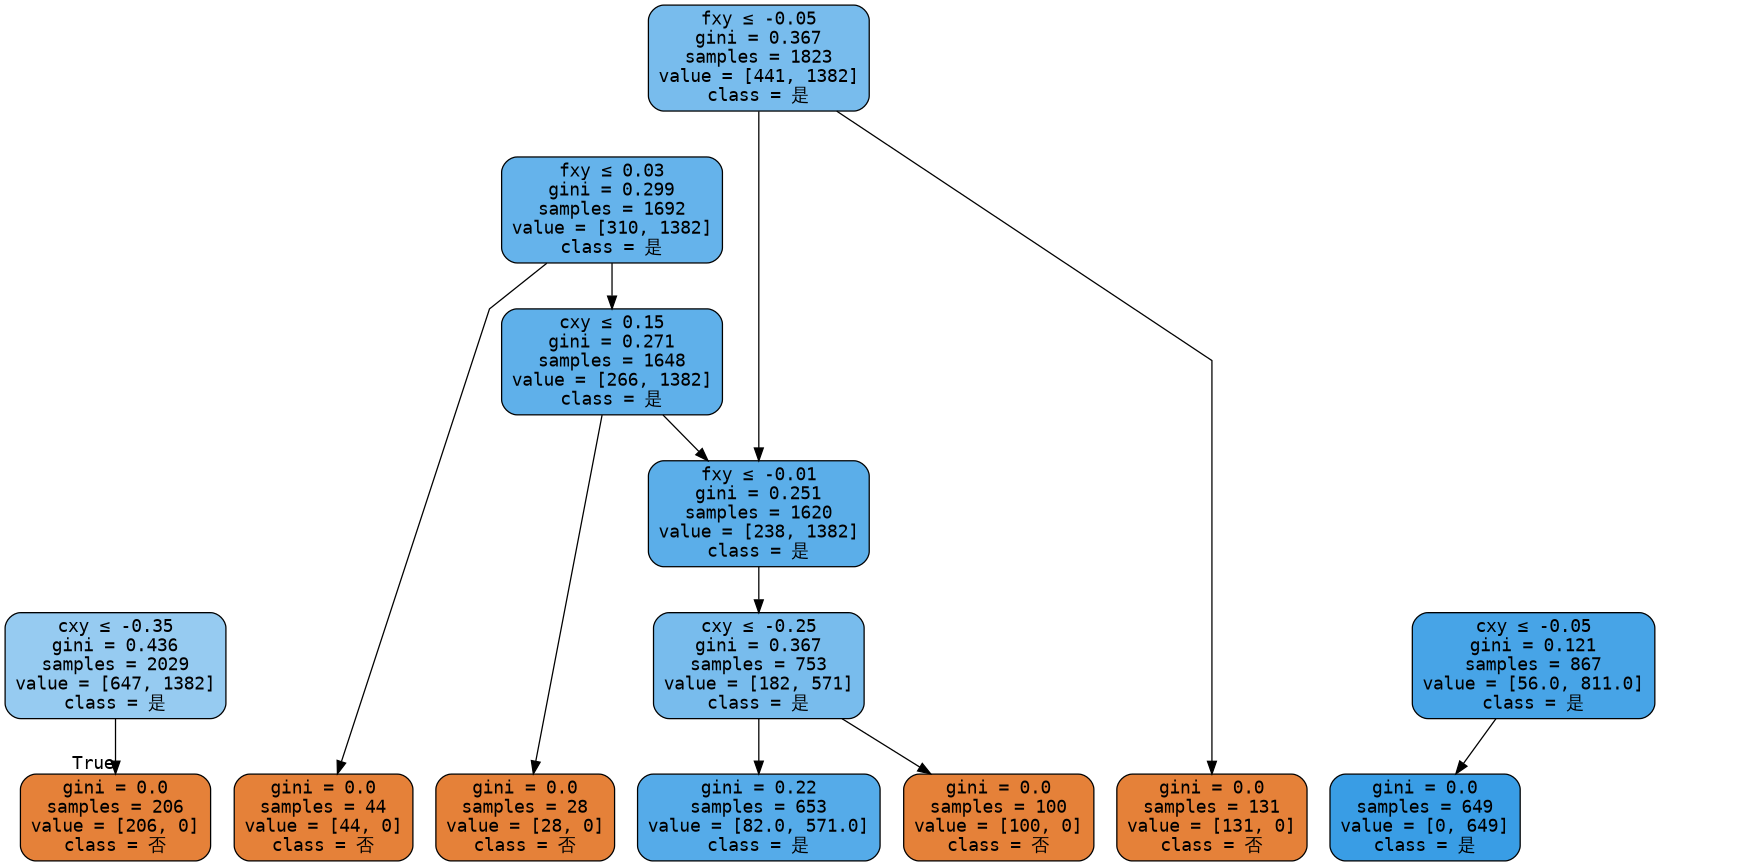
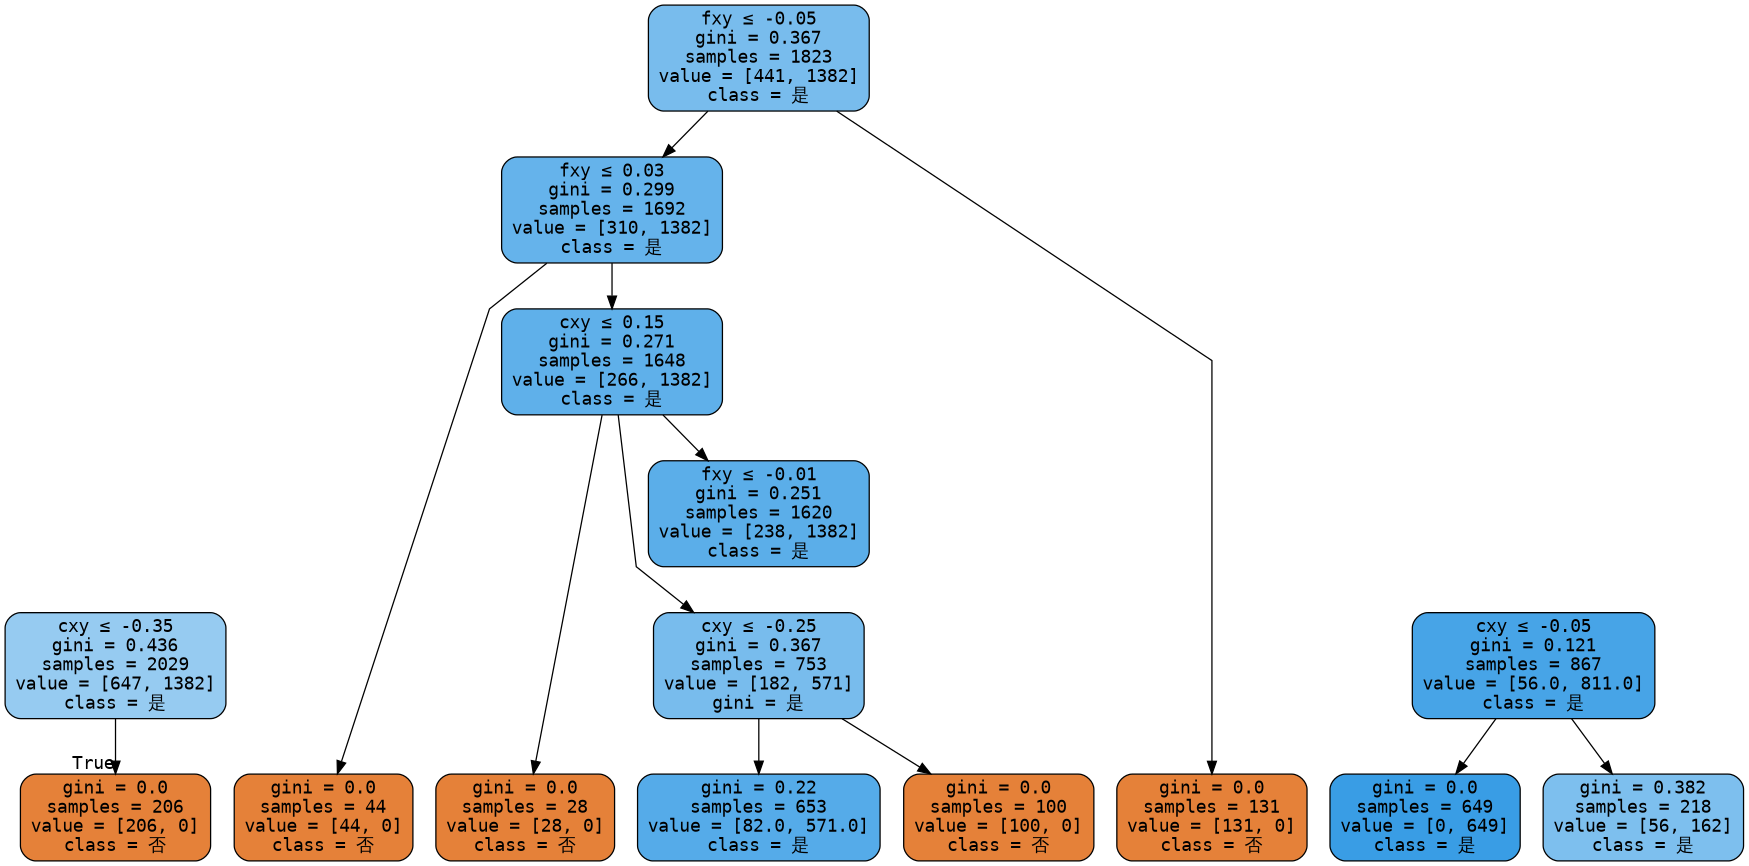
(759, 280) -> (690, 129)
(759, 583) -> (631, 521)
(759, 703) -> (759, 703)
none -> (1643, 818)
